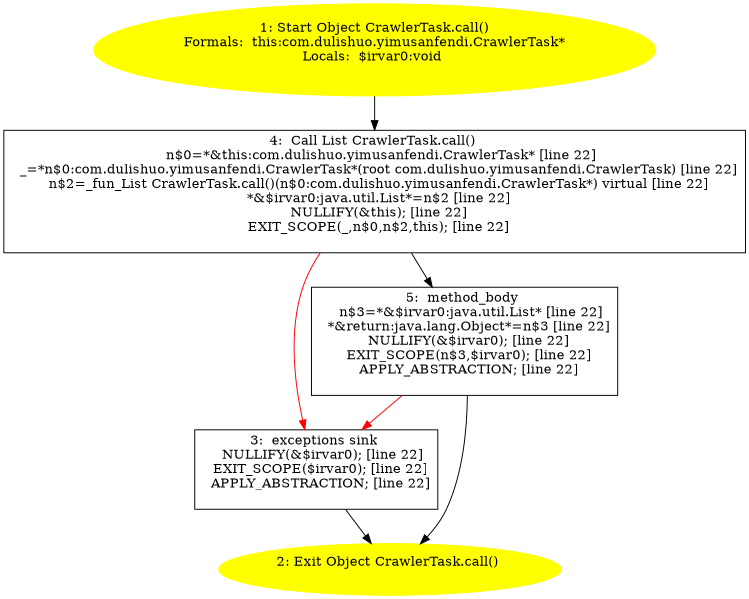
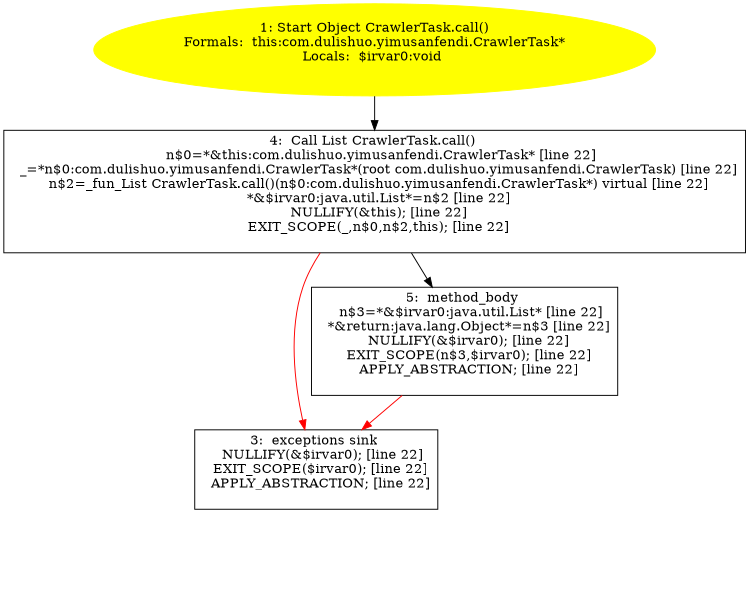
(390, 569) -> none
